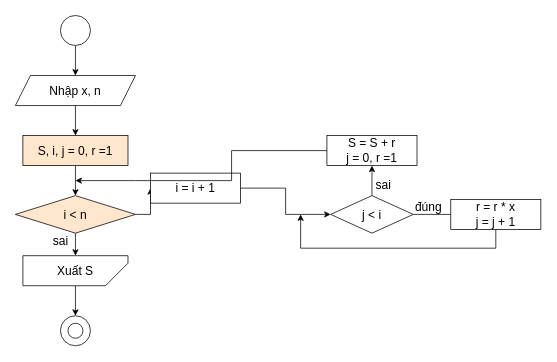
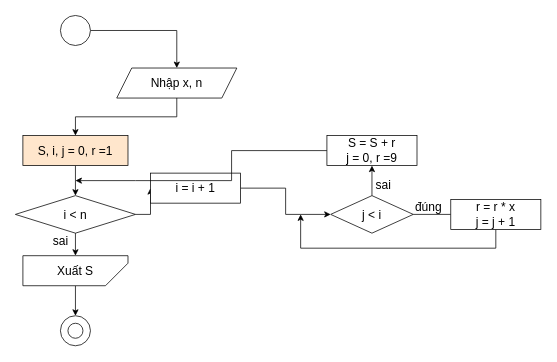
(75, 90) -> (177, 83)
(372, 150) -> (372, 150)
(75, 214) -> (75, 214)
